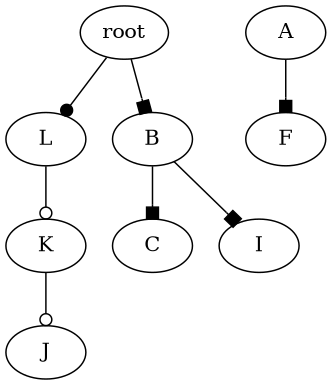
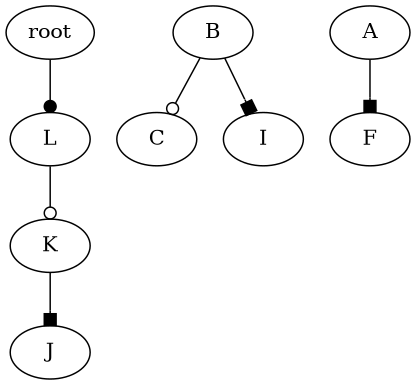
(136, 79) -> none
(152, 185) -> (188, 81)
(46, 293) -> (50, 292)
